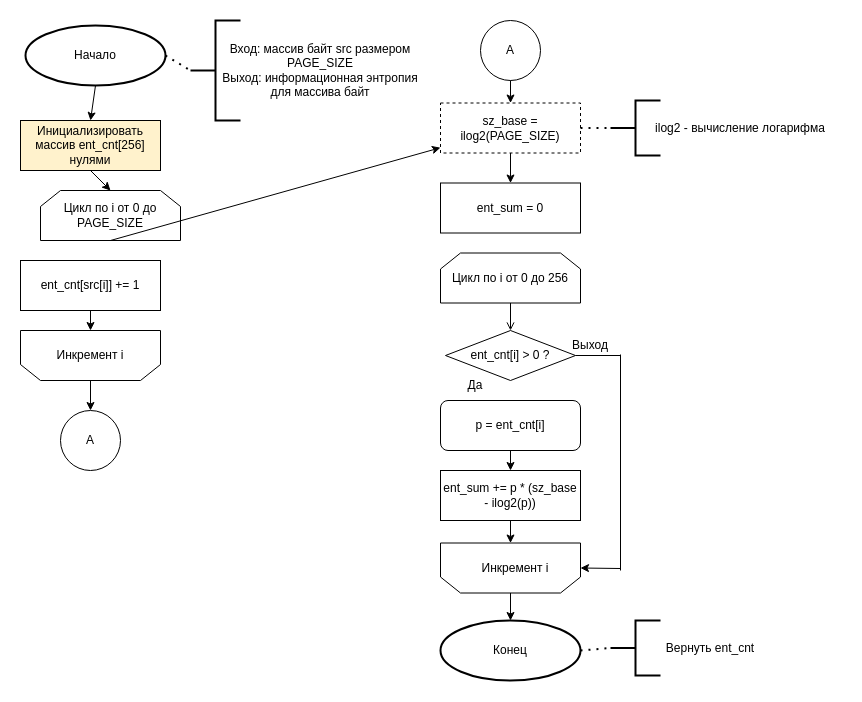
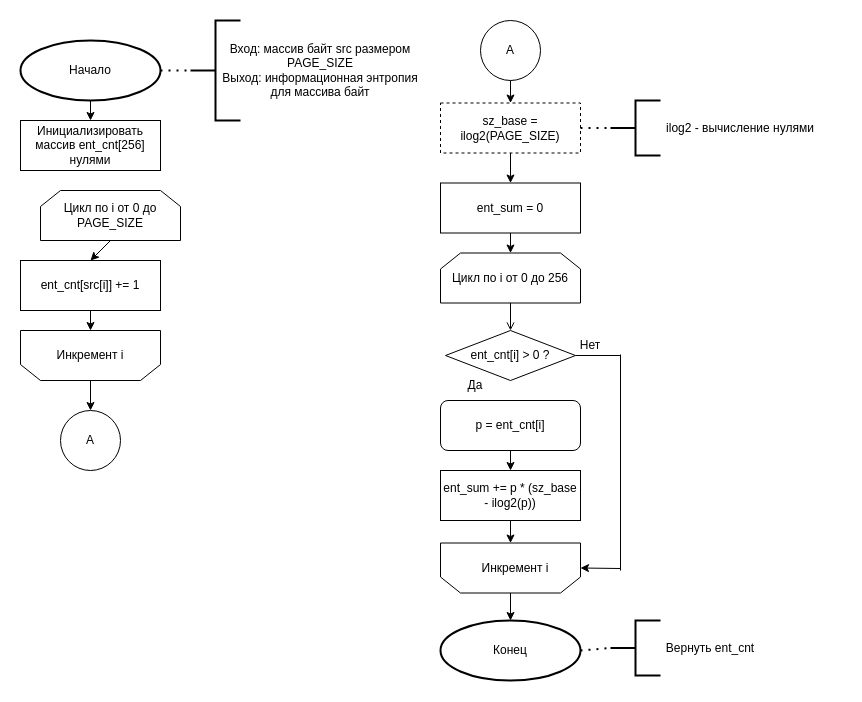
(96, 56) -> (91, 71)
(741, 129) -> (741, 129)
(91, 146) -> (91, 146)
(98, 178) -> none
(272, 195) -> (103, 248)
none -> (511, 239)
(591, 346) -> (591, 346)
